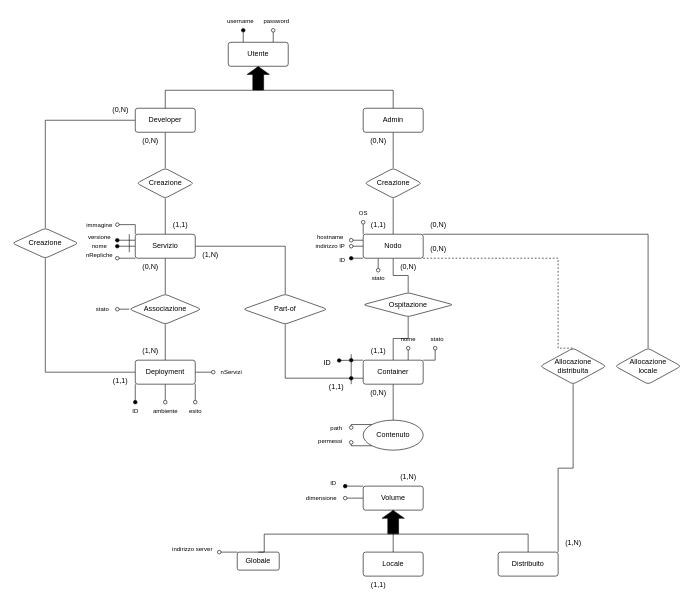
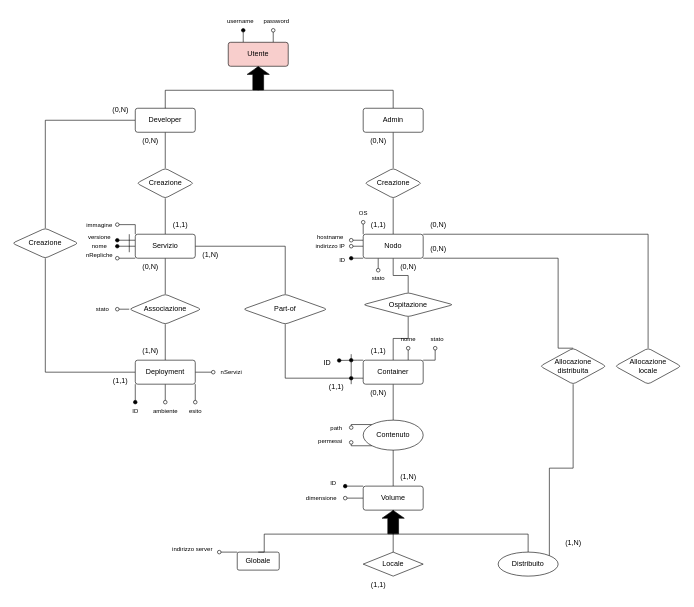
(258, 54) -> (258, 54)
(542, 258) -> (542, 258)
none -> (393, 468)
(393, 564) -> (393, 564)
(528, 564) -> (528, 564)
